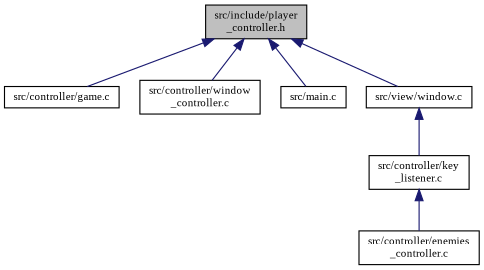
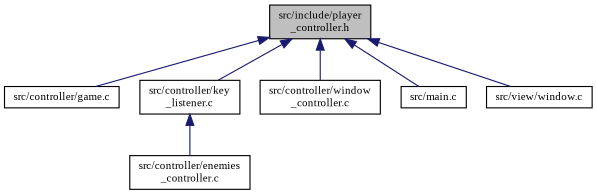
(419, 138) -> (250, 62)
